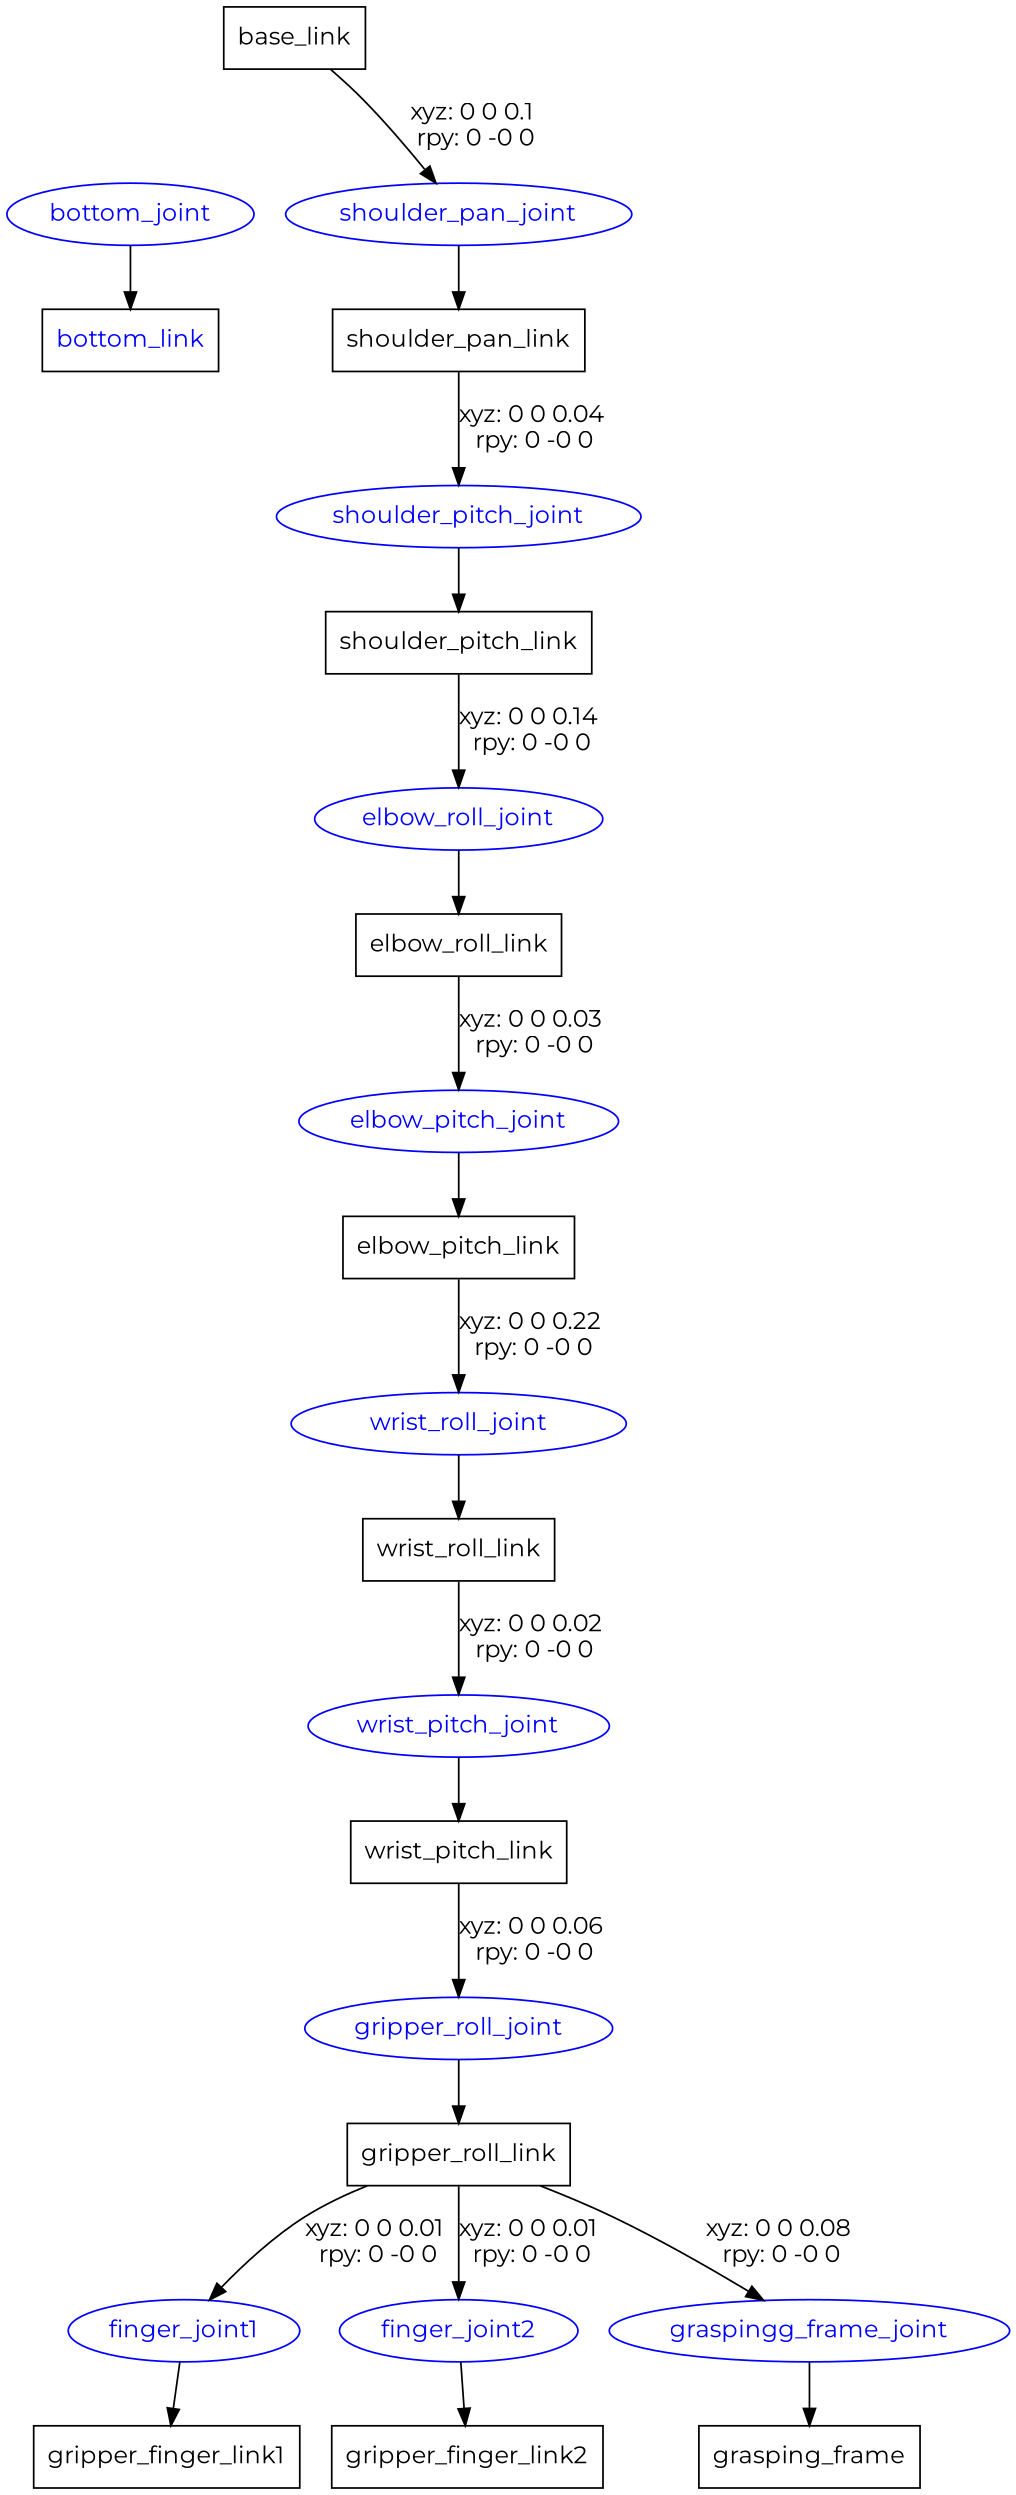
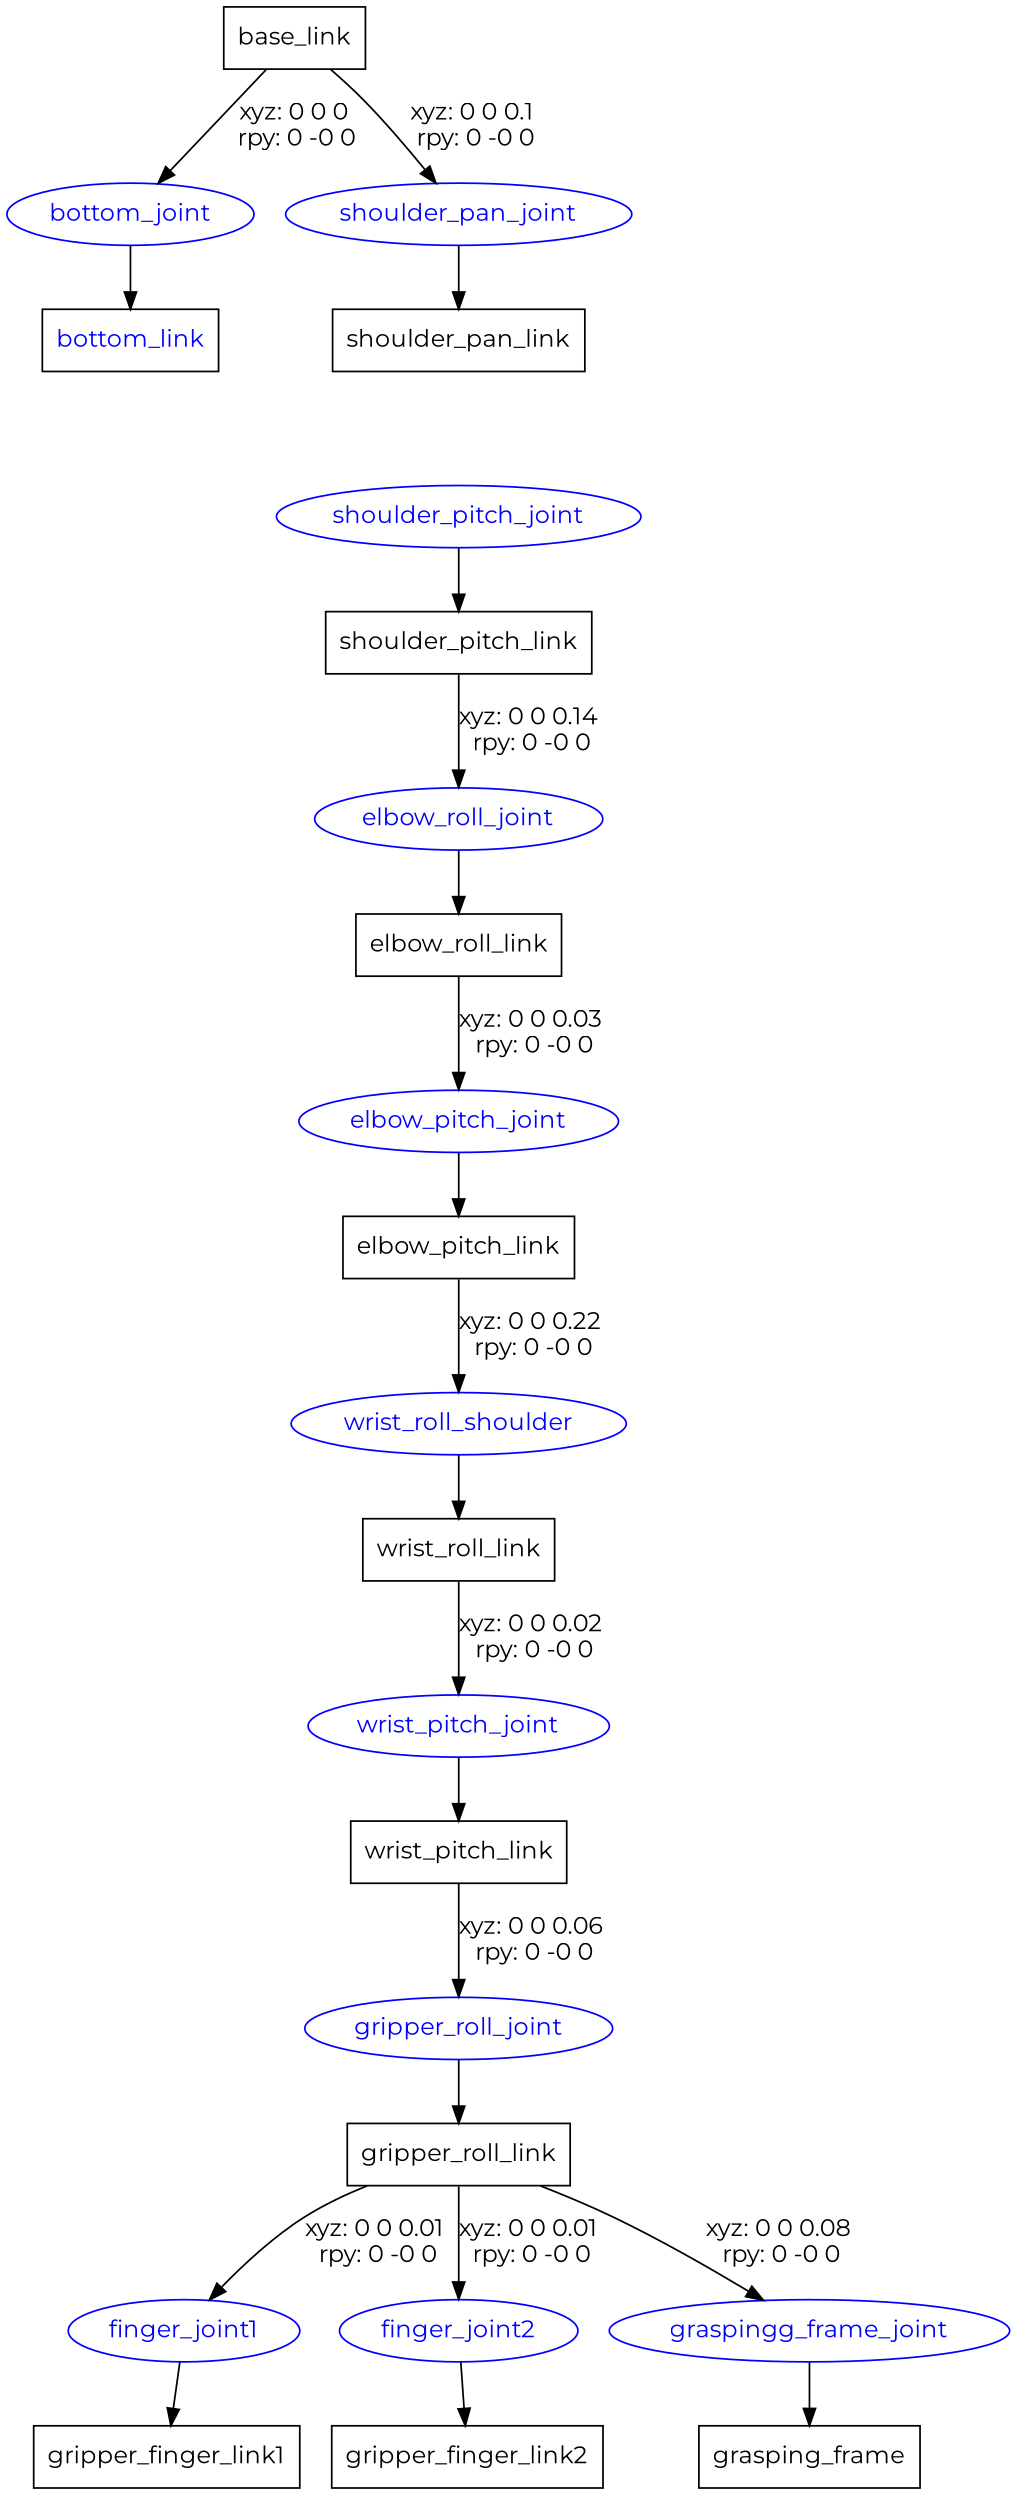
none -> (218, 120)
(459, 420) -> none
(459, 1424) -> (459, 1424)
